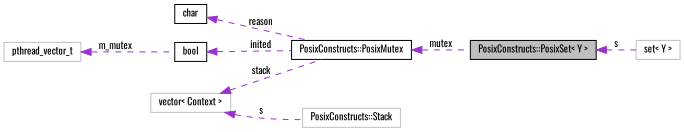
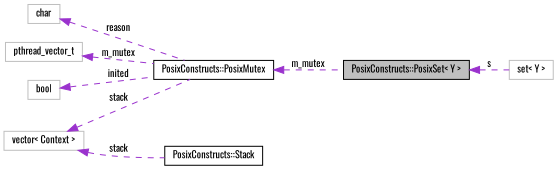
(191, 14) -> (44, 14)
(441, 44) -> (309, 64)
(133, 52) -> (123, 60)
(191, 52) -> (44, 90)
(261, 111) -> (119, 149)
(352, 118) -> (214, 156)
